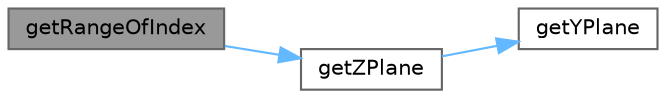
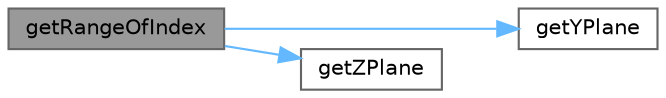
(470, 51) -> (361, 29)
